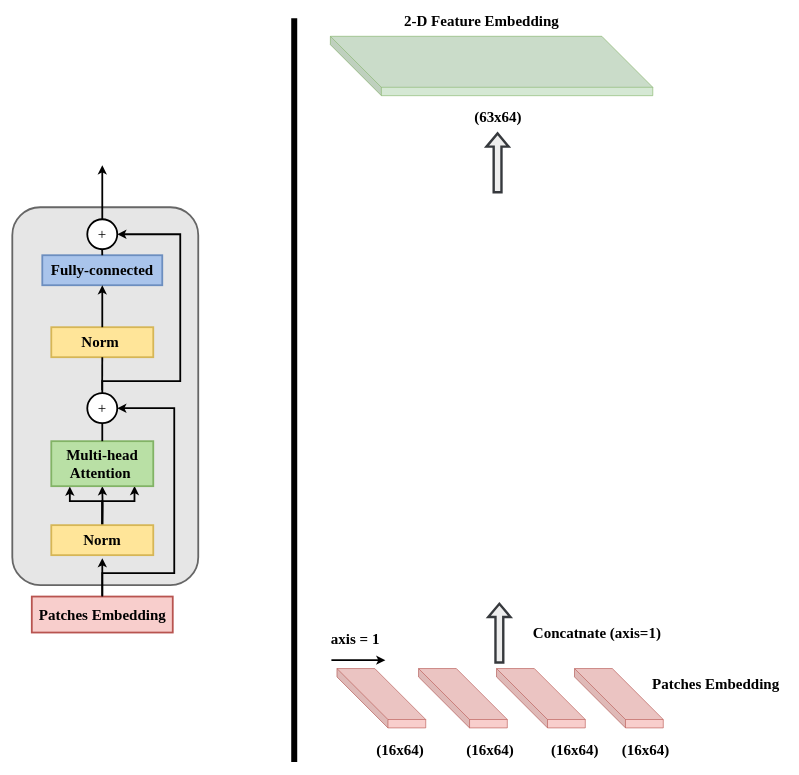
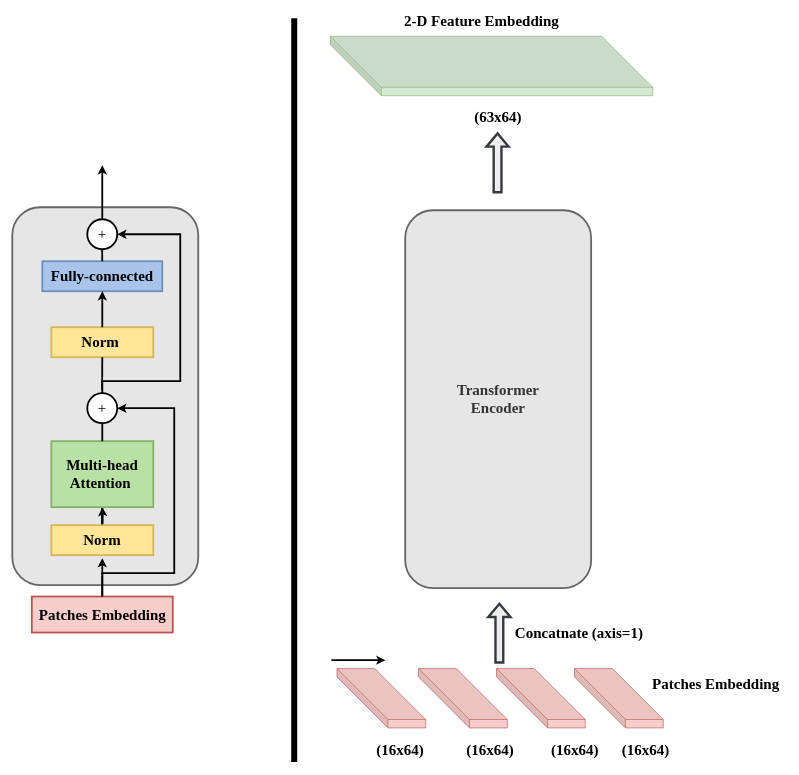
(102, 270) -> (102, 276)
none -> (498, 399)
(102, 464) -> (102, 474)
(597, 633) -> (579, 633)
(356, 639) -> none
